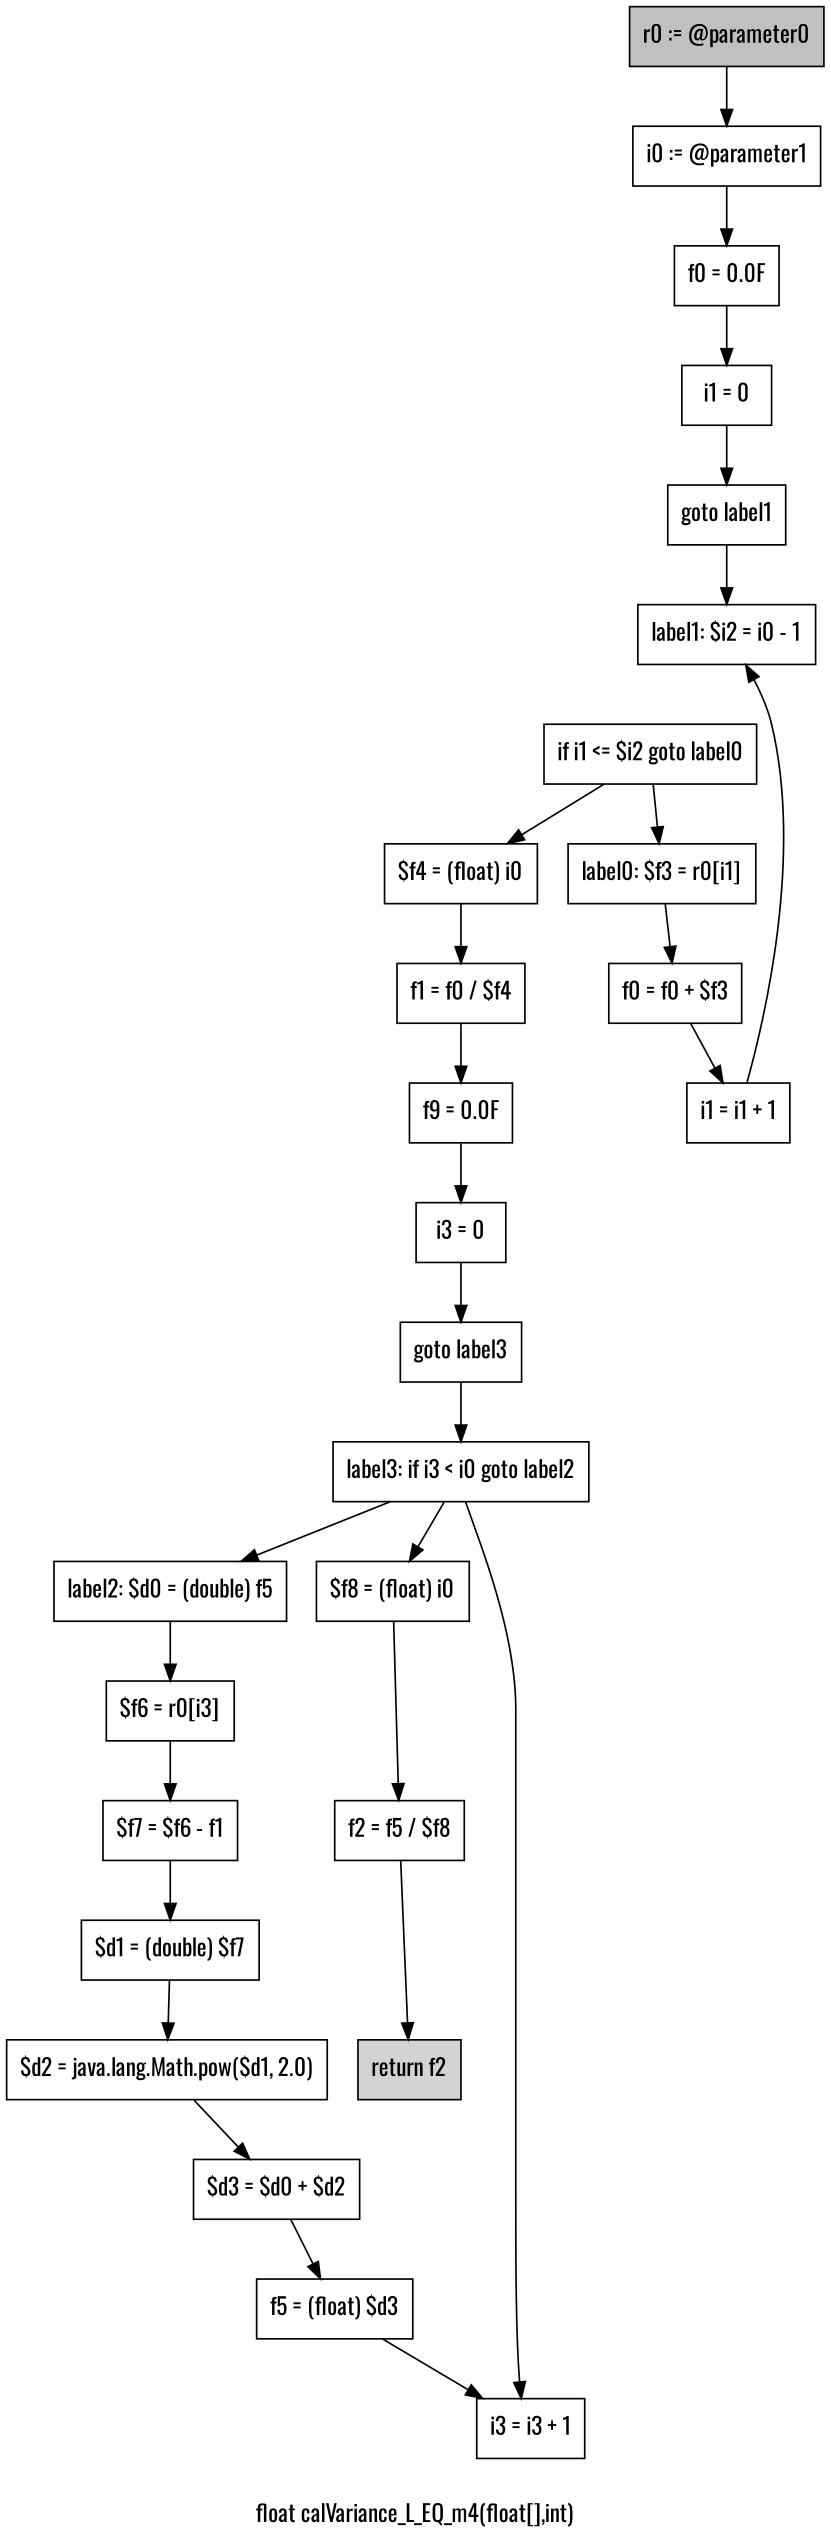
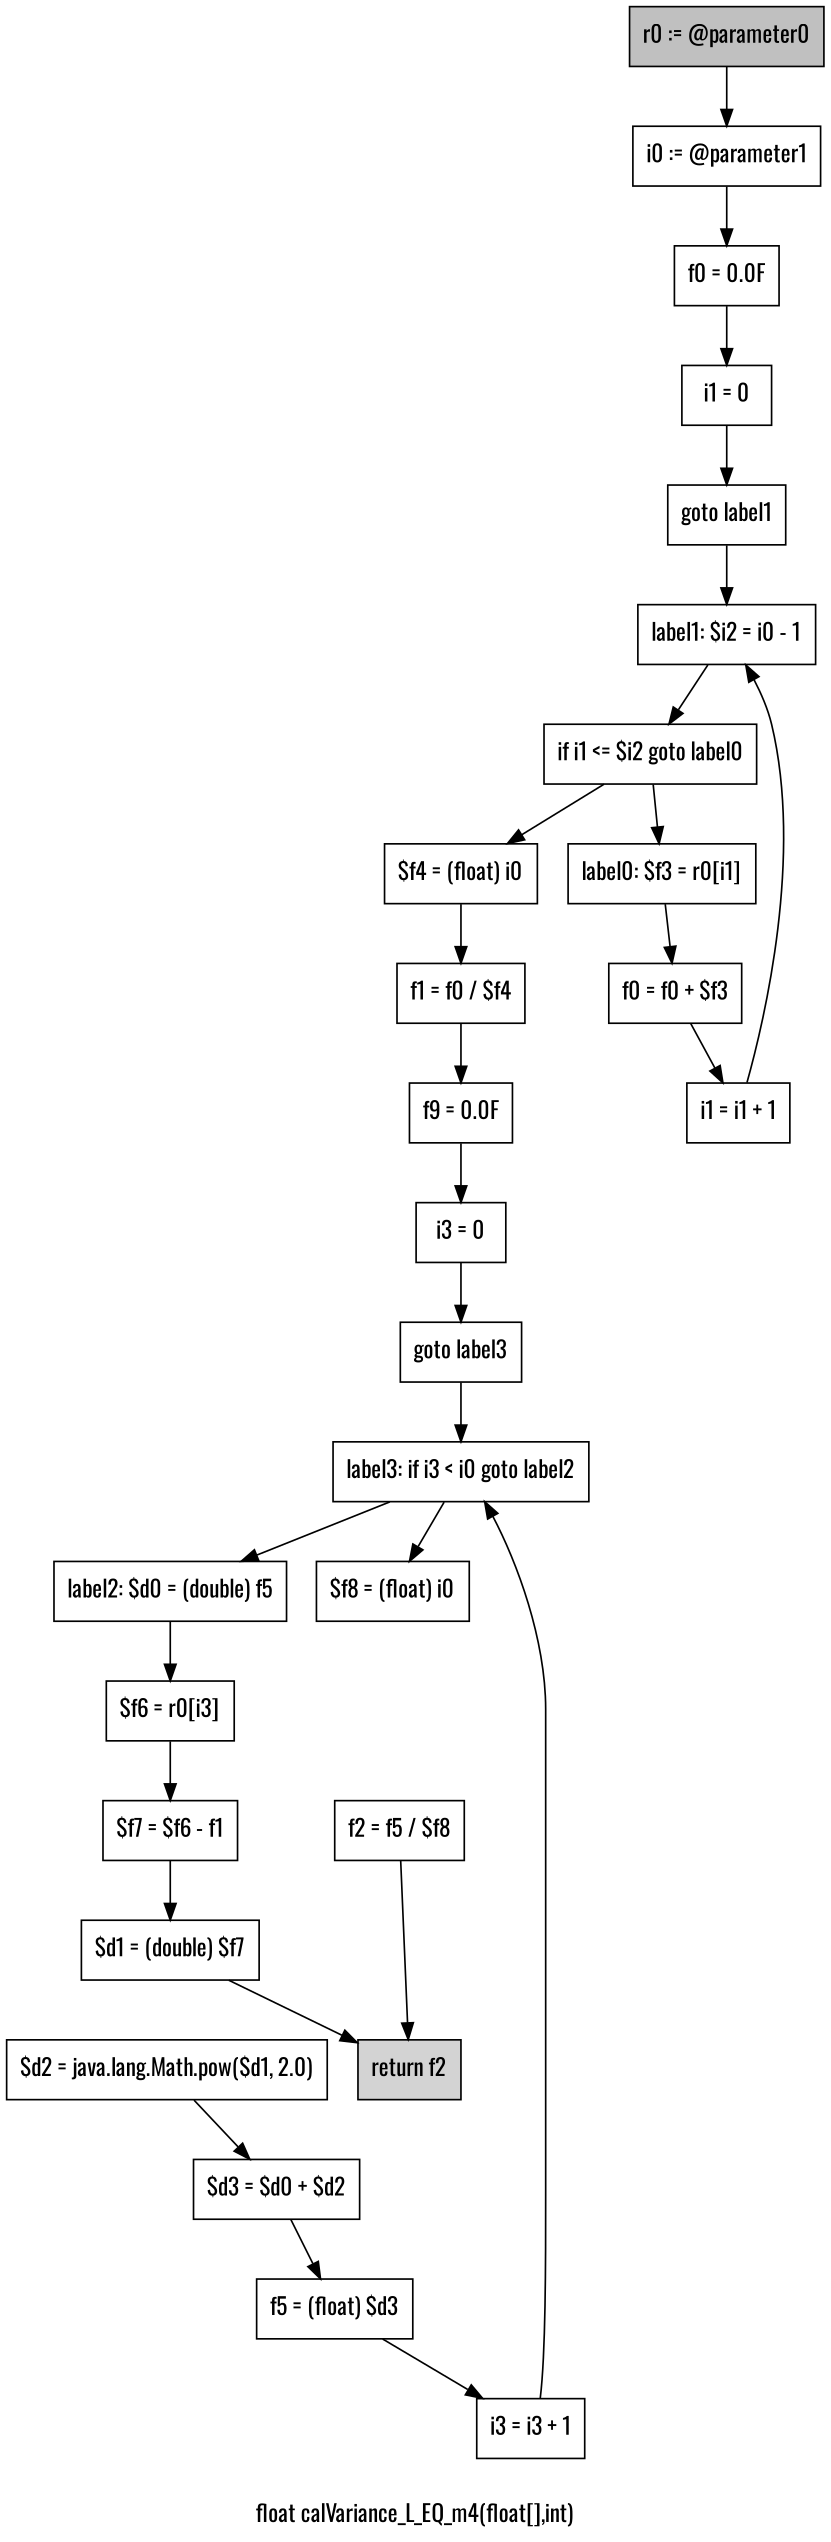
none -> (693, 687)
(396, 1702) -> none
(516, 1938) -> (546, 1953)
(169, 2002) -> (285, 2008)
